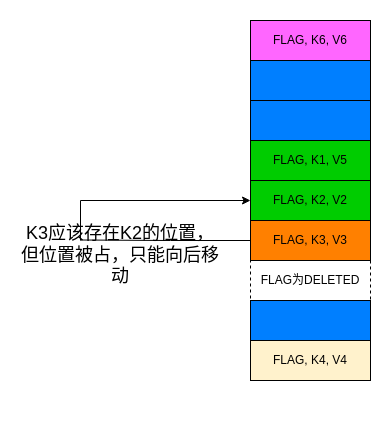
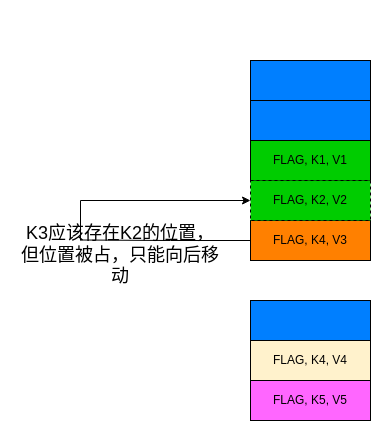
(311, 41) -> none
(311, 161) -> (311, 161)
(311, 201) -> (311, 201)
(311, 241) -> (311, 241)
(311, 281) -> none
none -> (311, 401)
